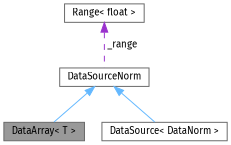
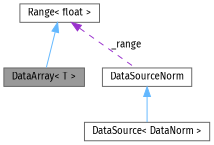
(71, 108) -> (51, 50)
